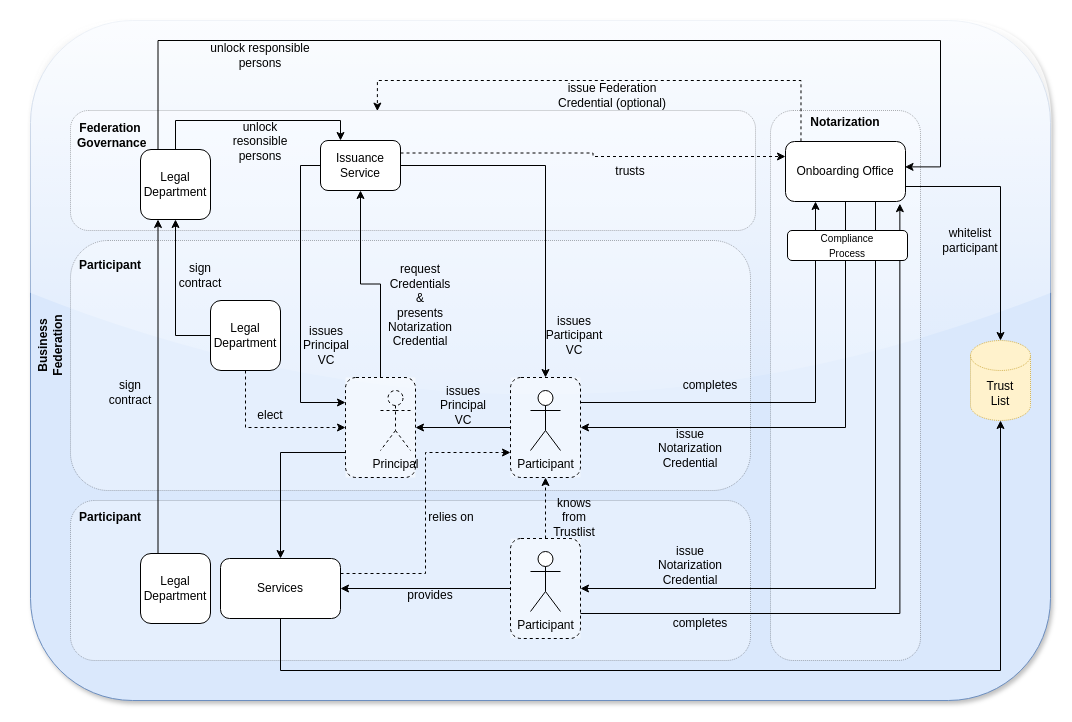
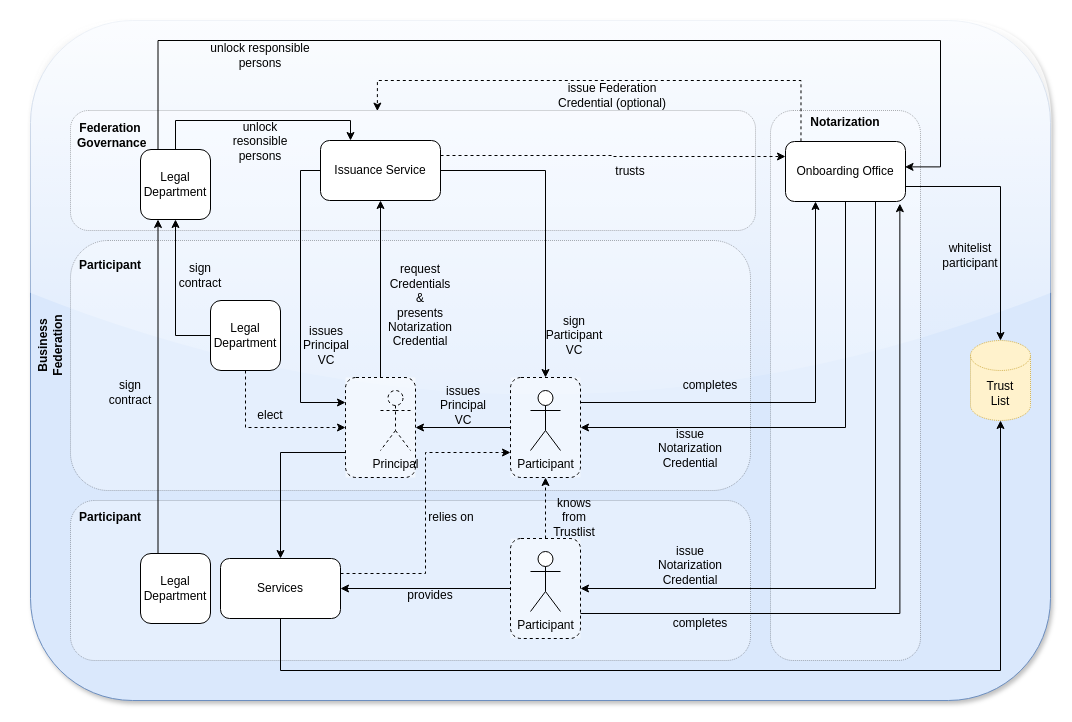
(361, 166) -> (381, 171)
(971, 241) -> (971, 256)
(848, 246) -> none
(575, 336) -> (575, 336)
